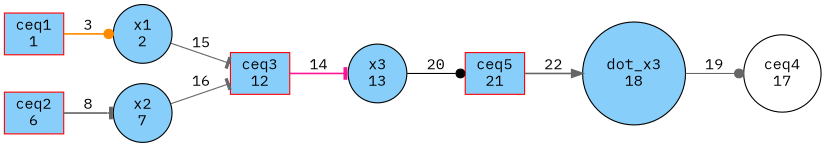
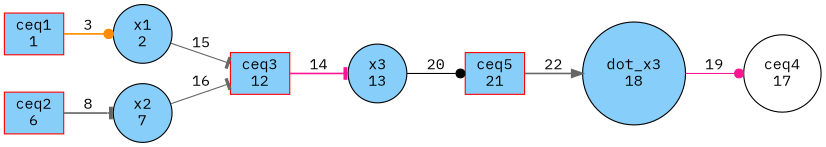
(710, 73) -> (710, 73)
